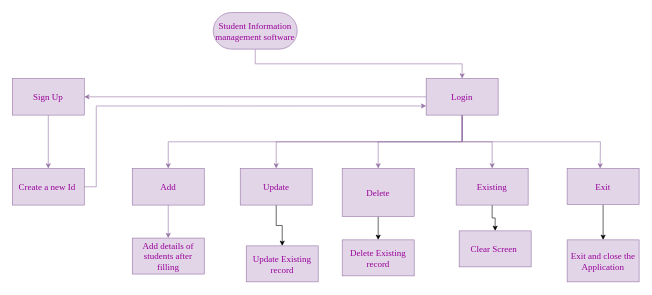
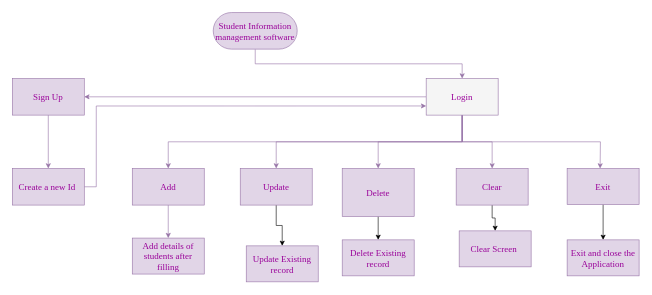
(462, 97) -> (462, 97)
(492, 187) -> (492, 187)
(603, 261) -> (603, 258)
